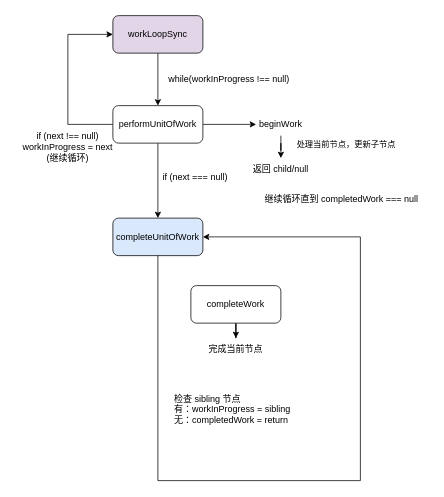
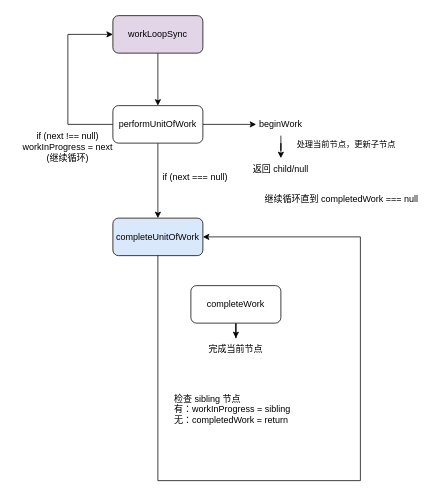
(229, 79) -> none
